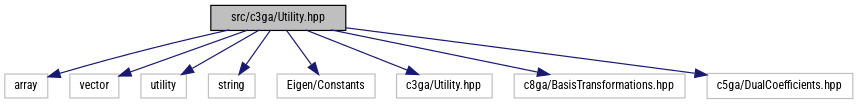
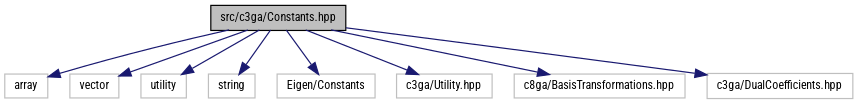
(278, 18) -> (278, 18)
(780, 86) -> (780, 86)
